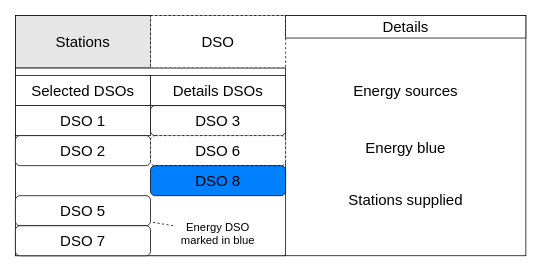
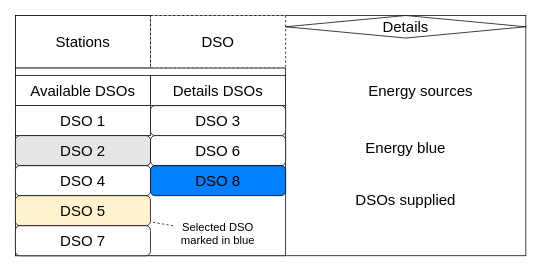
(405, 27) -> (405, 27)
(83, 42) -> (83, 42)
(83, 90) -> (83, 90)
(405, 90) -> (420, 90)
(83, 150) -> (83, 150)
(218, 150) -> (218, 150)
none -> (83, 180)
(405, 199) -> (405, 199)
(83, 210) -> (83, 210)
(218, 233) -> (218, 233)
